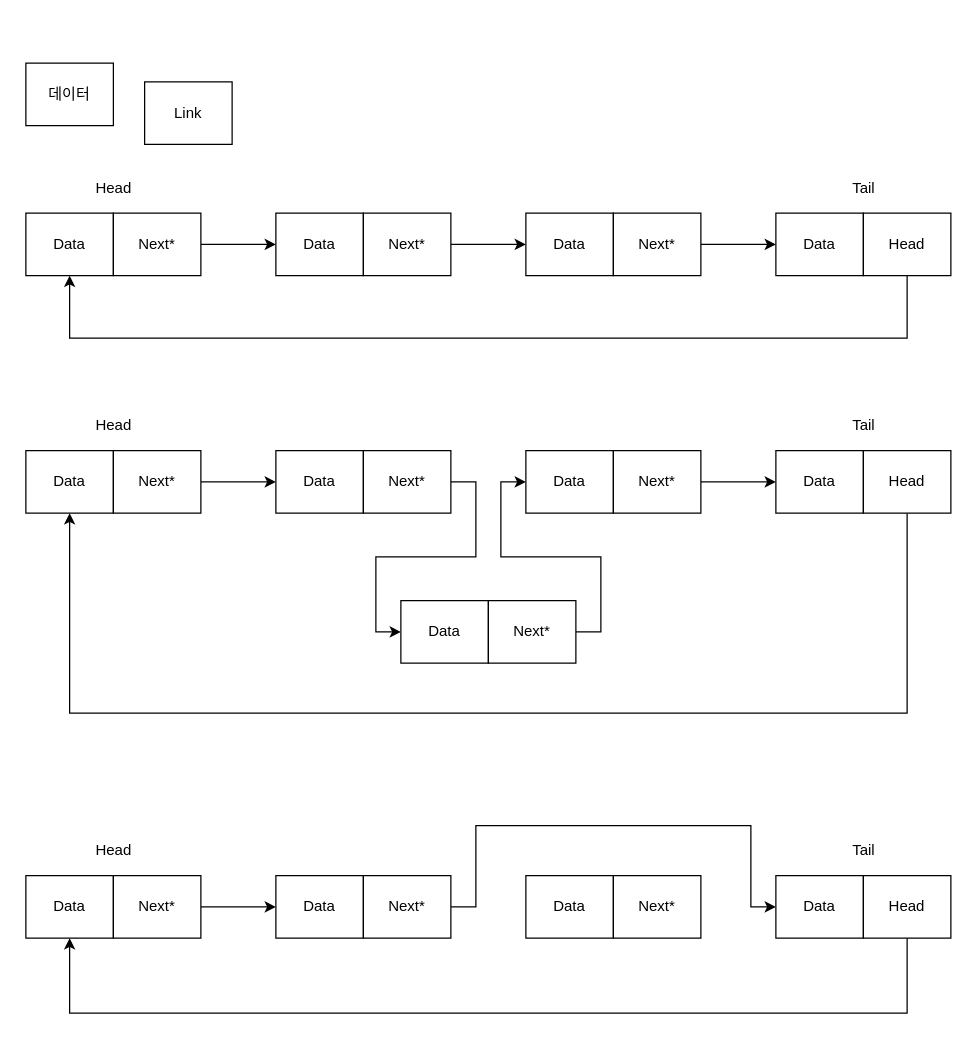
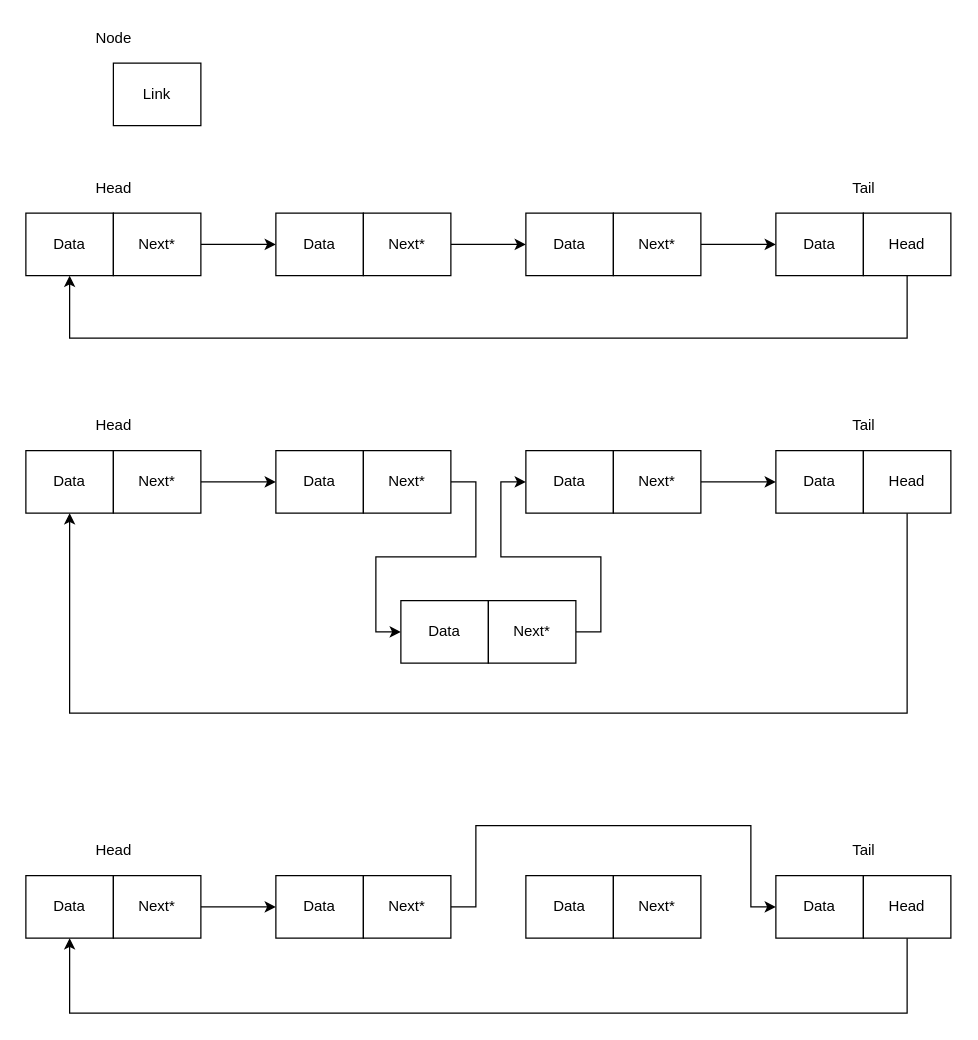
none -> (113, 38)
(69, 94) -> none
(188, 113) -> (157, 94)
